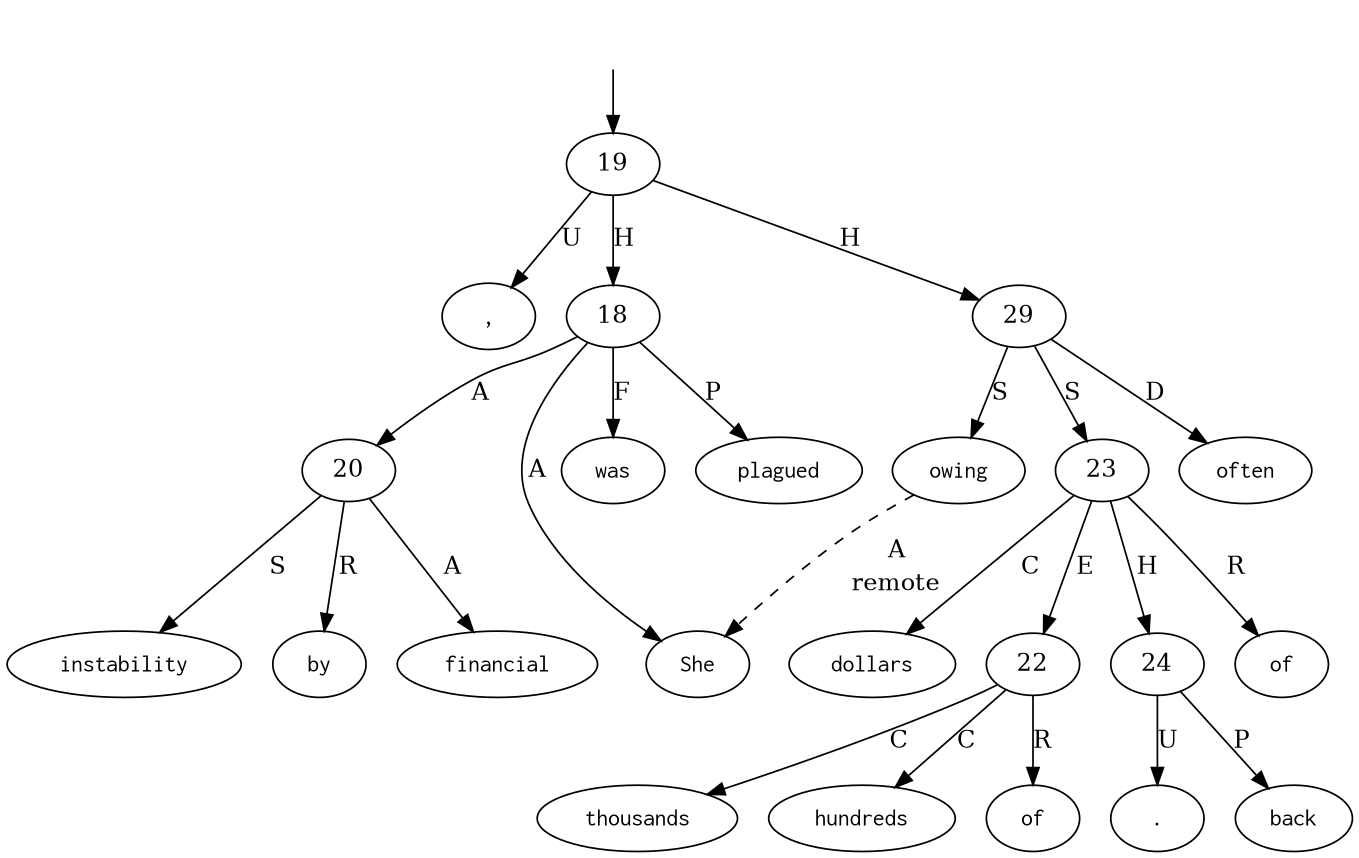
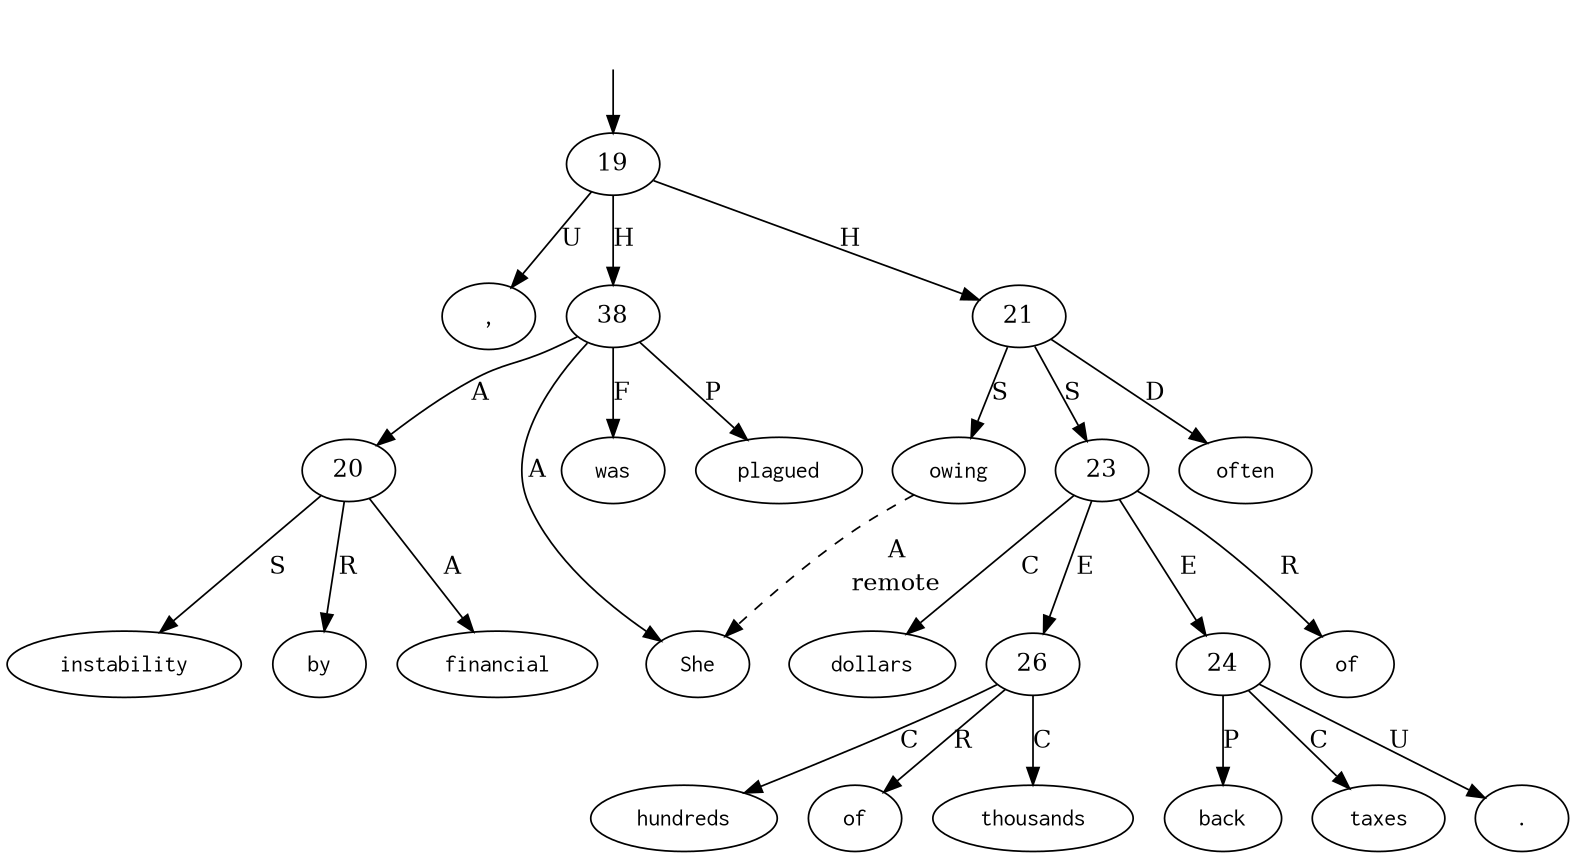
(613, 316) -> (613, 316)
(1019, 316) -> (1019, 316)
(1148, 567) -> (1189, 567)
(1033, 664) -> (1033, 664)
none -> (1379, 818)
